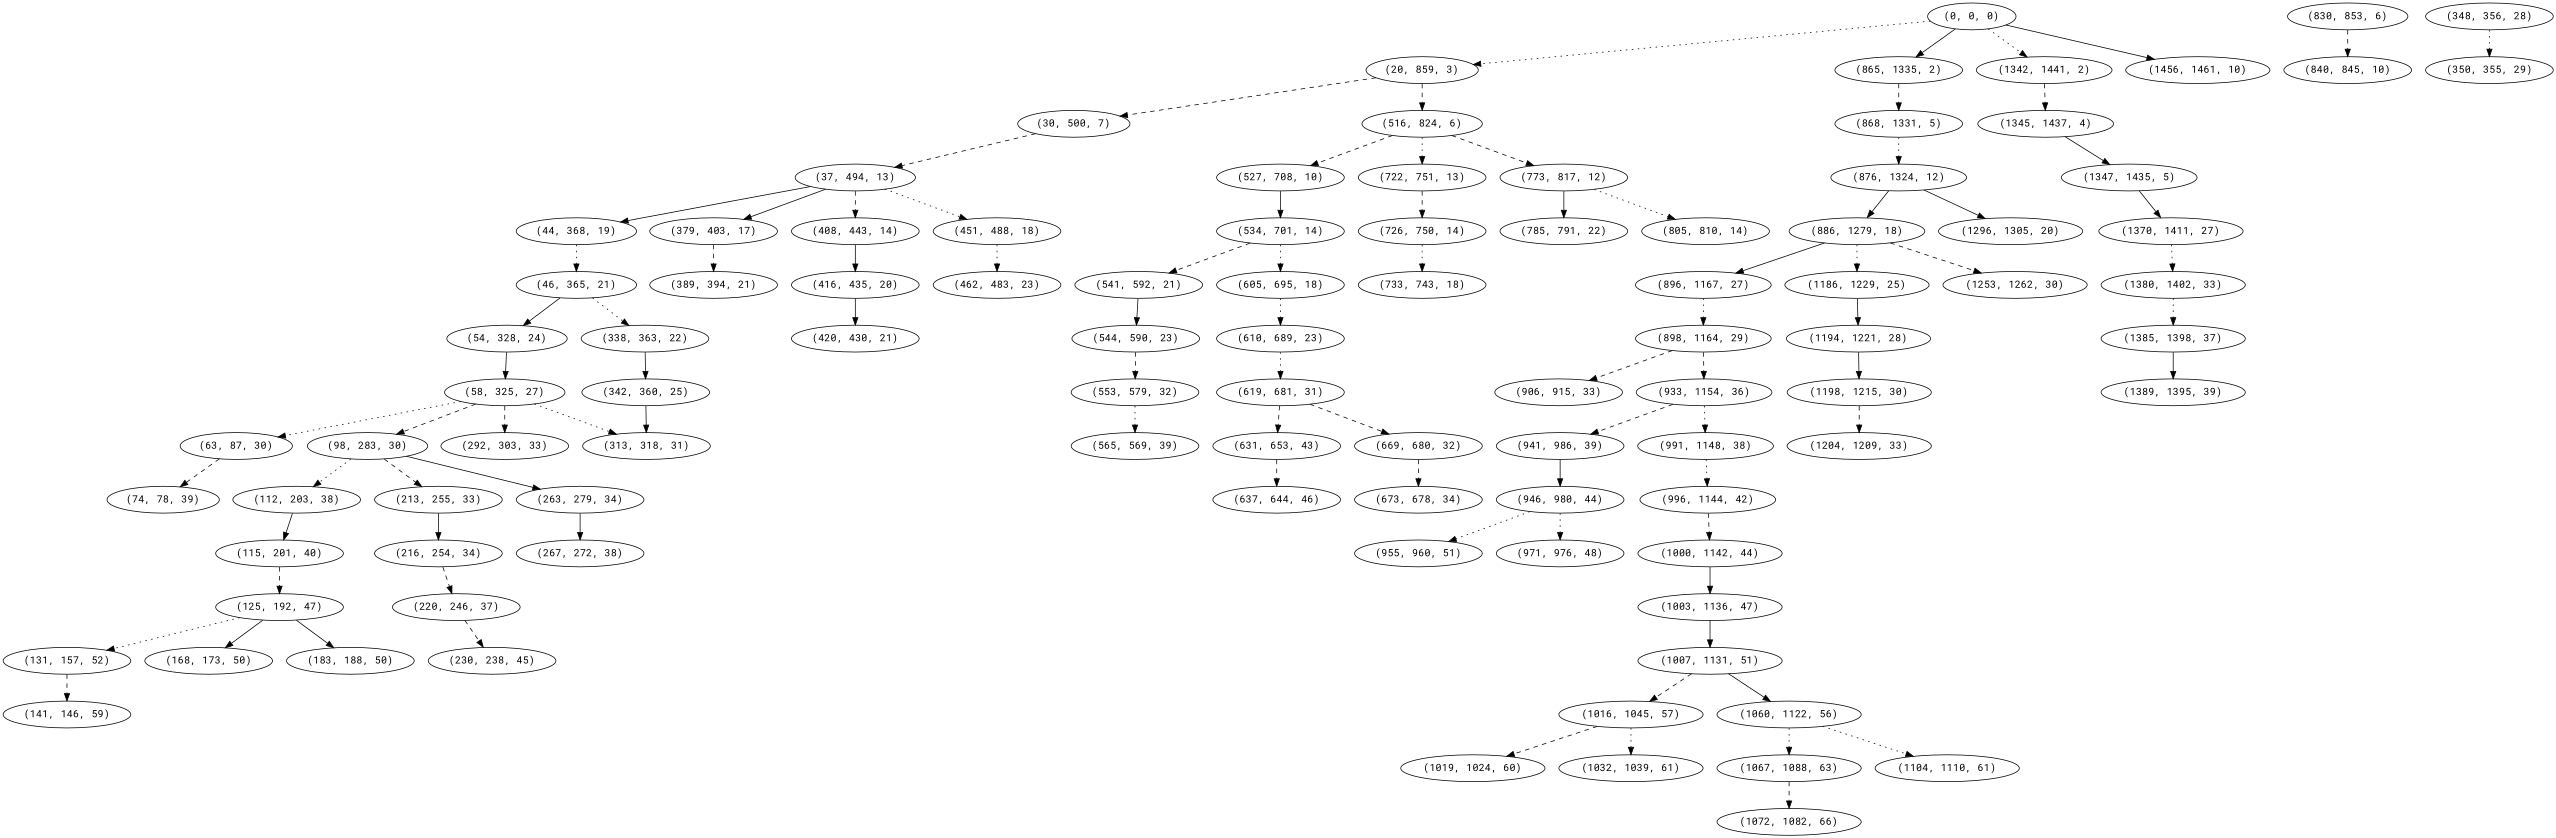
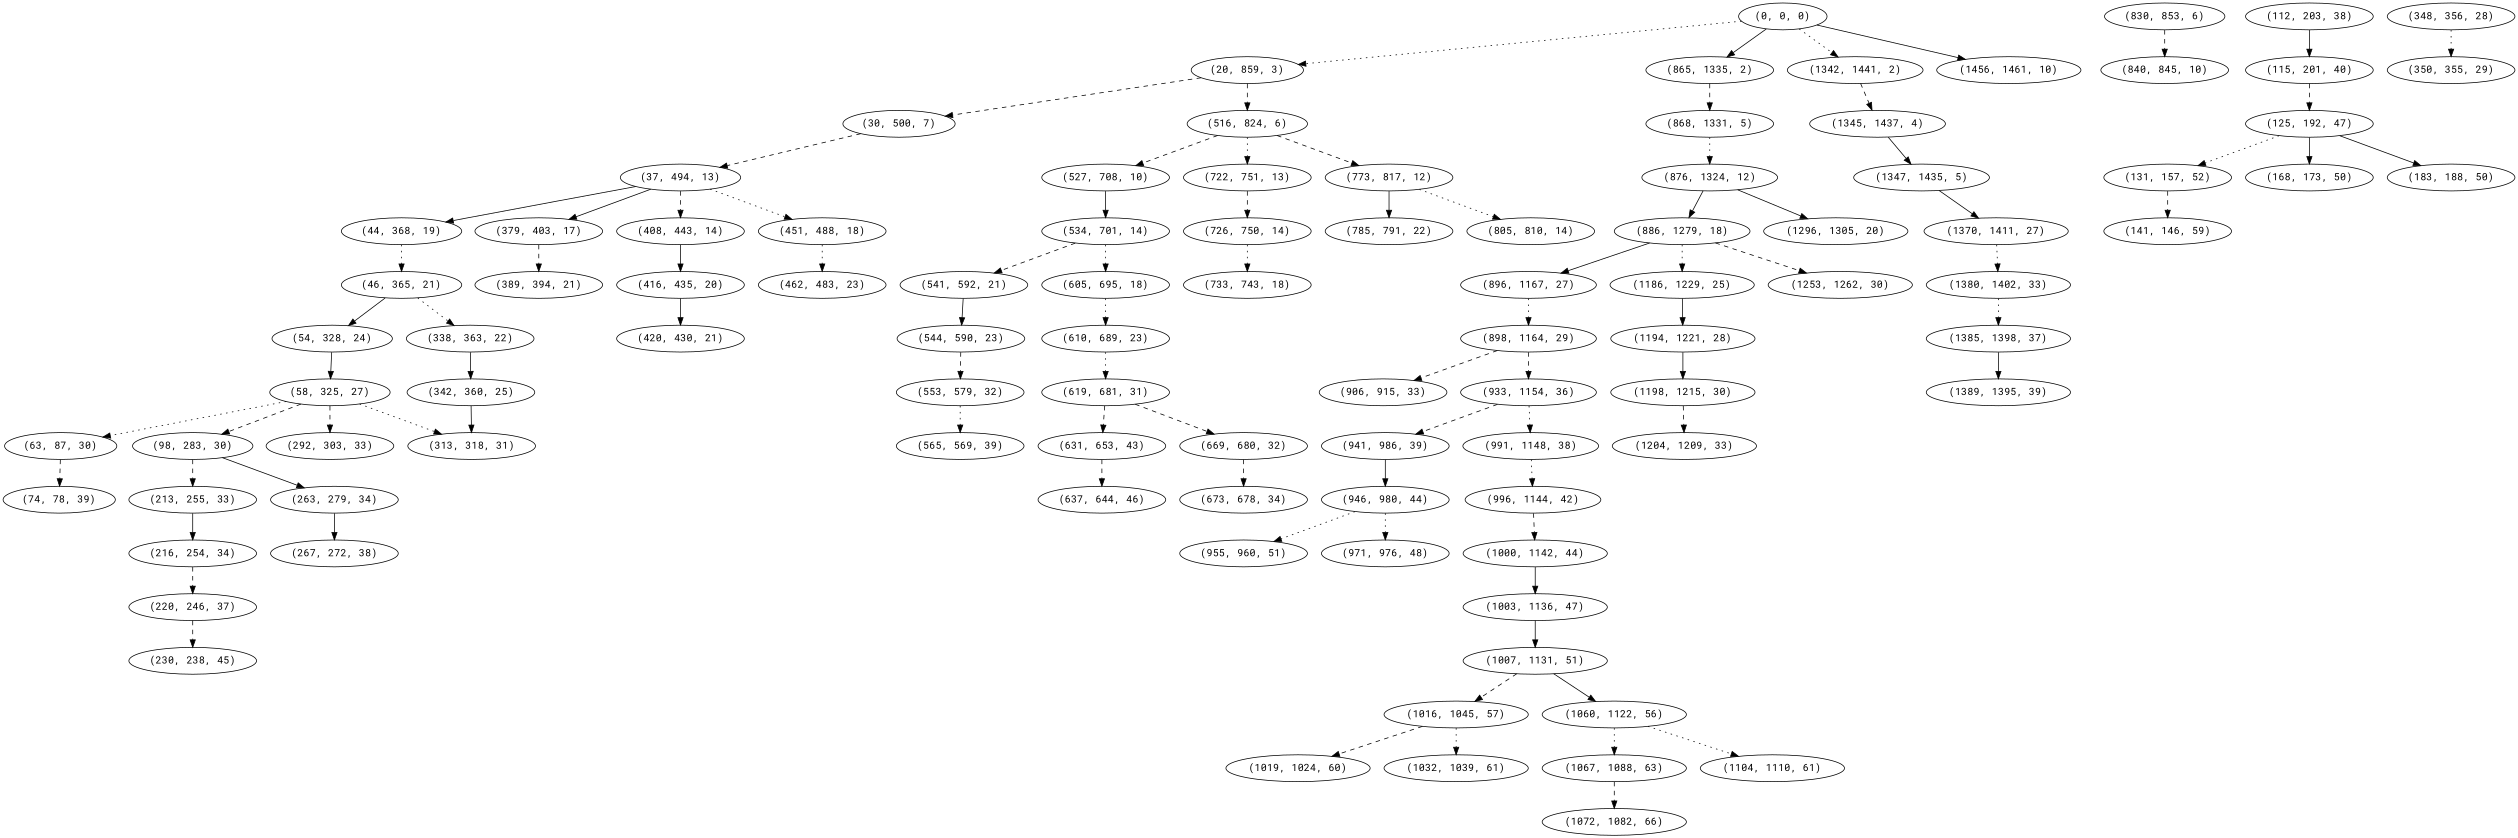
(335, 471) -> none
